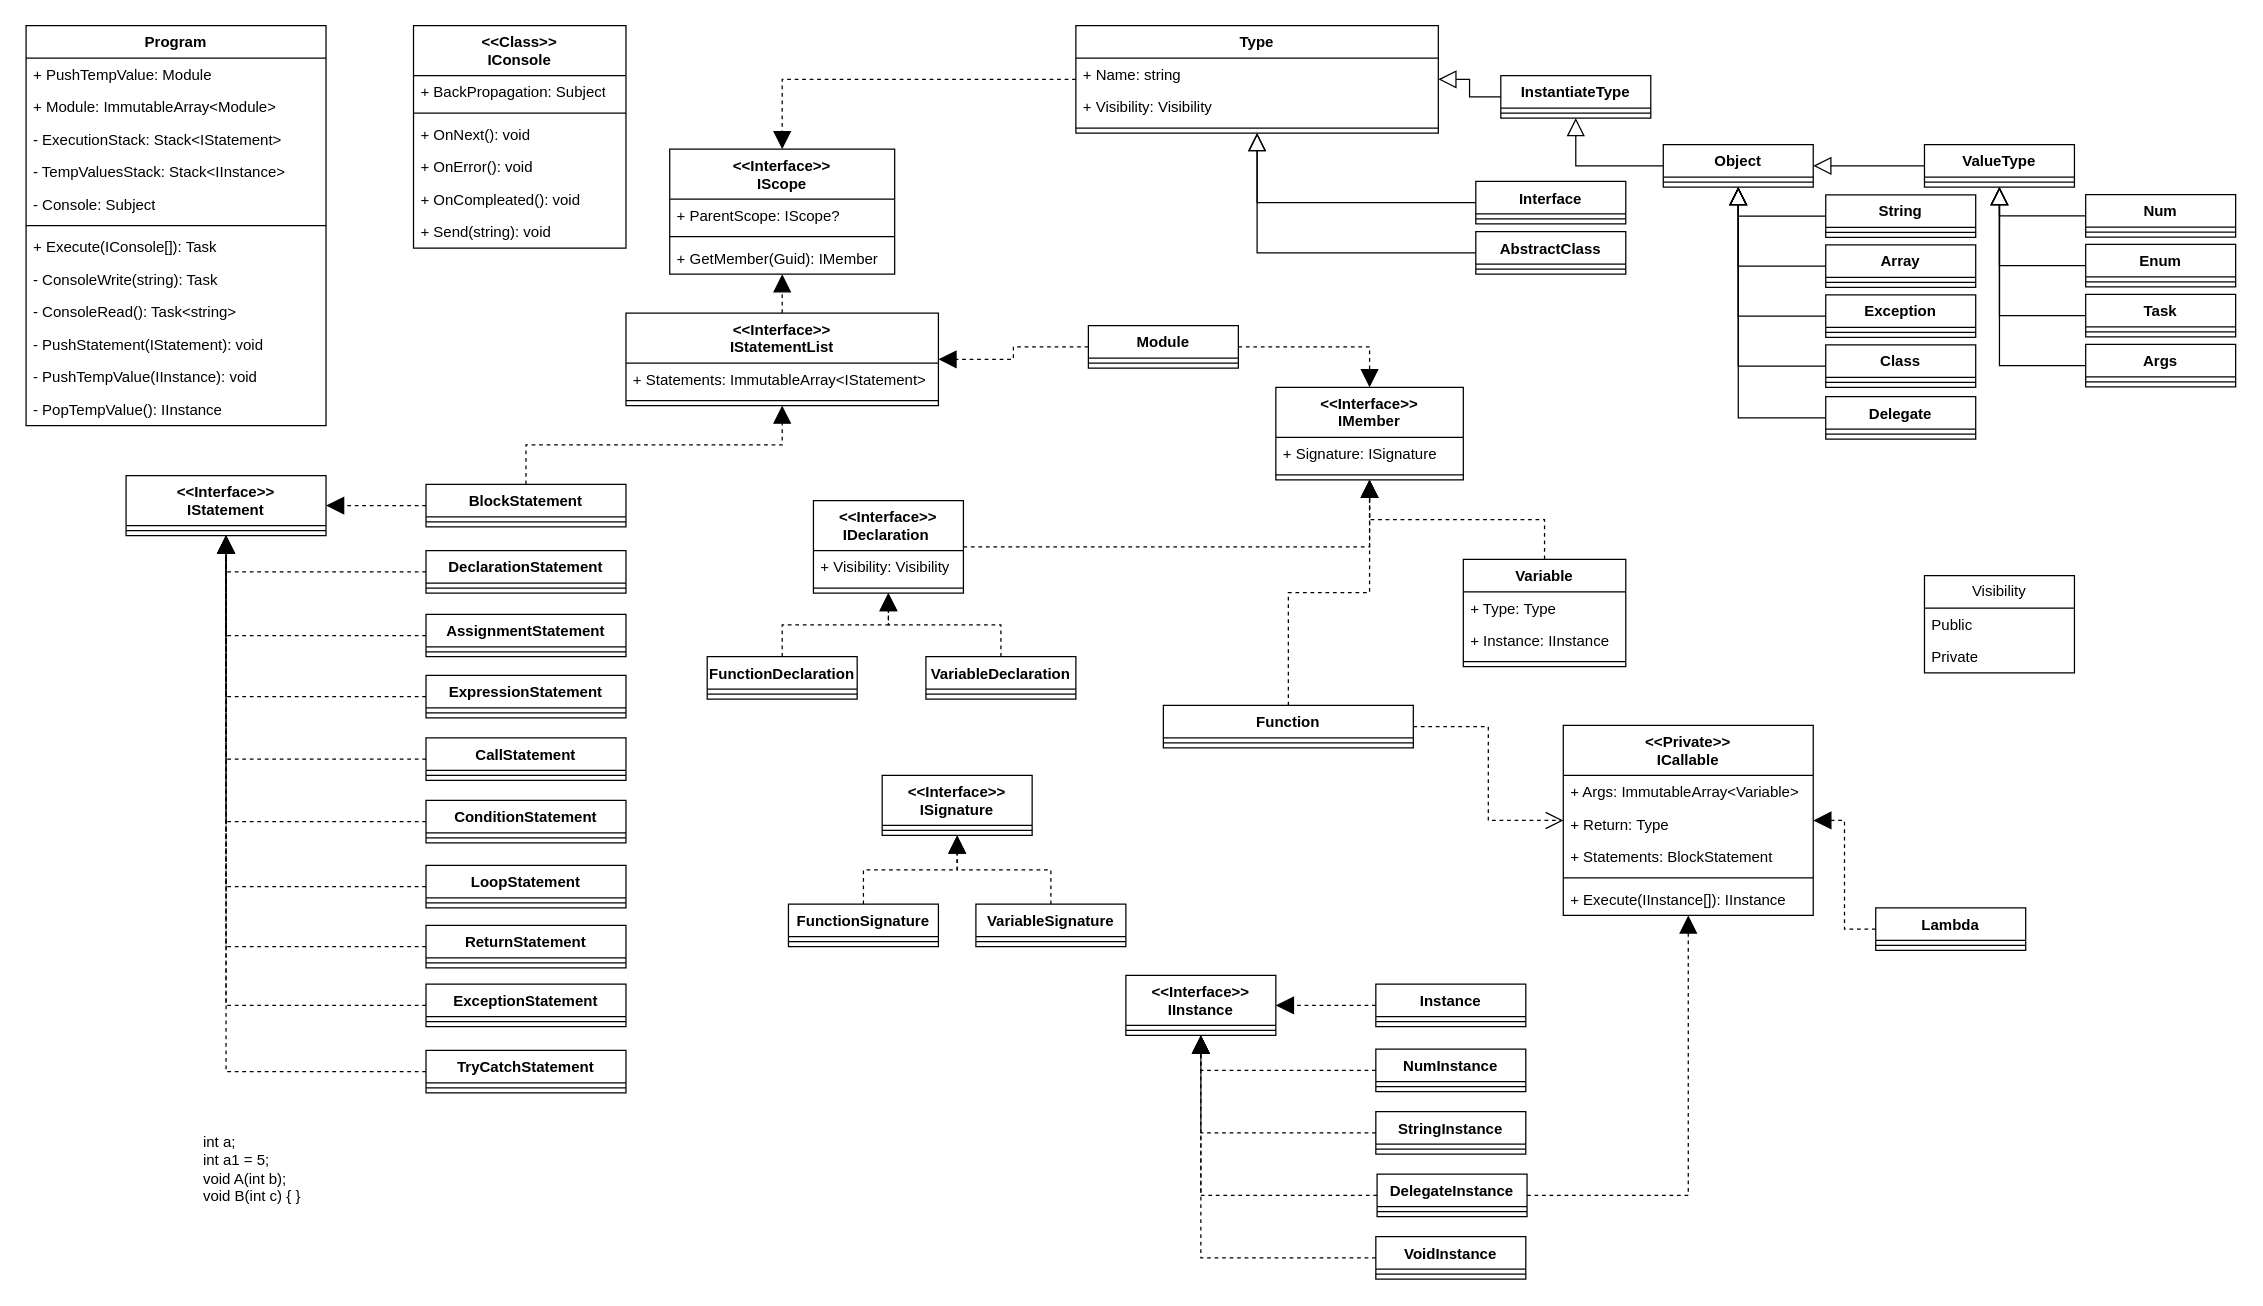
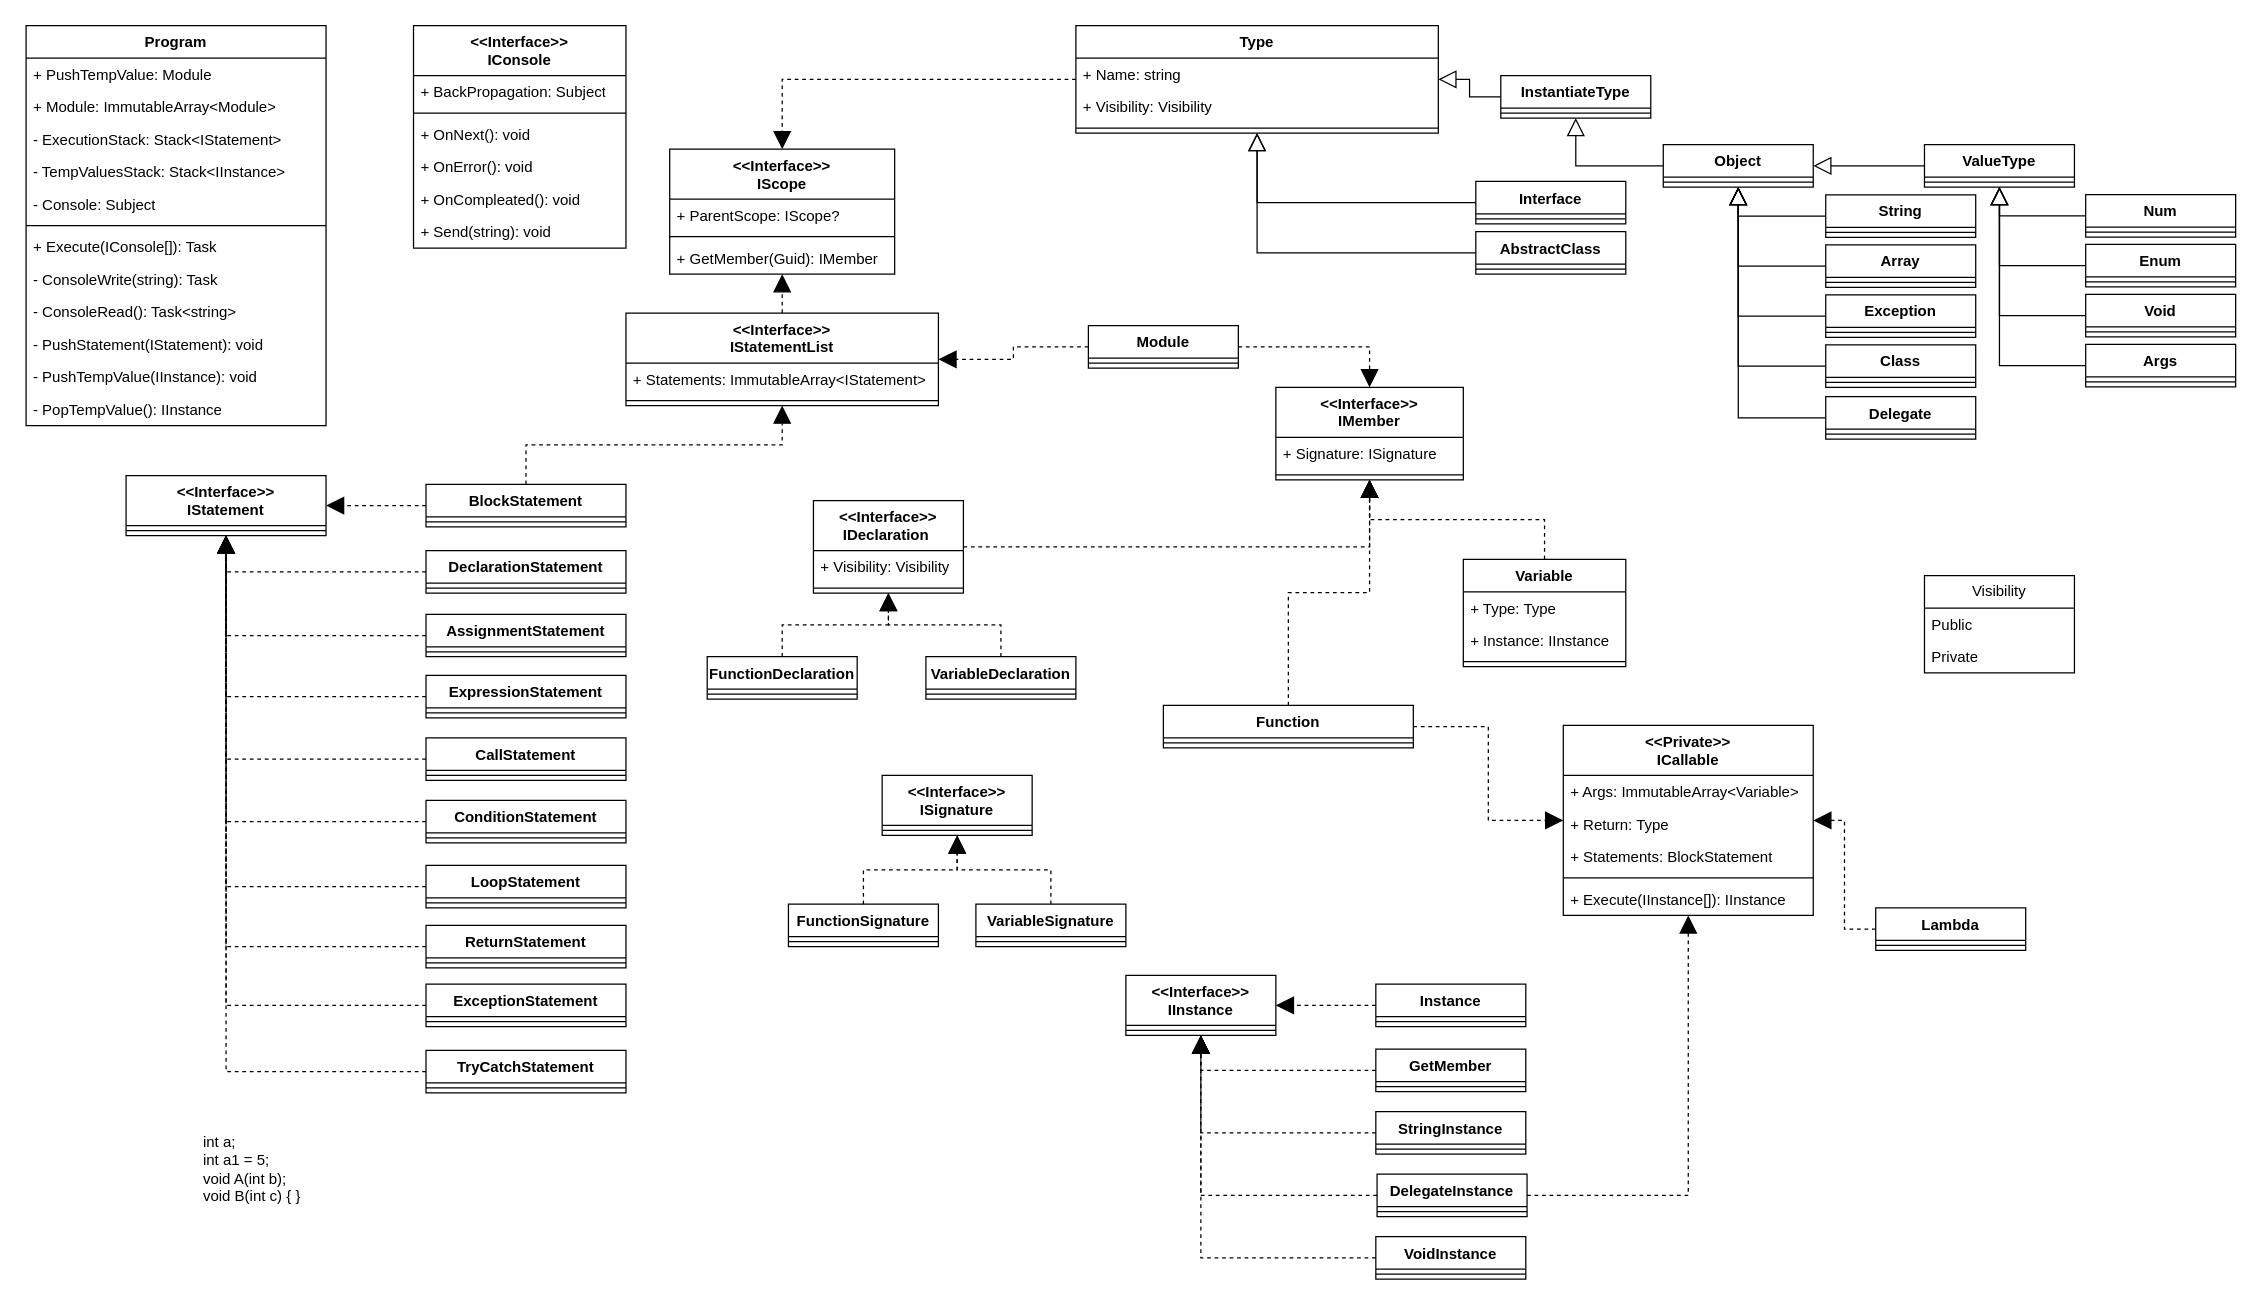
(519, 52) -> (519, 52)
(2161, 312) -> (2161, 312)
(1551, 821) -> (1544, 821)
(1451, 1067) -> (1451, 1067)
